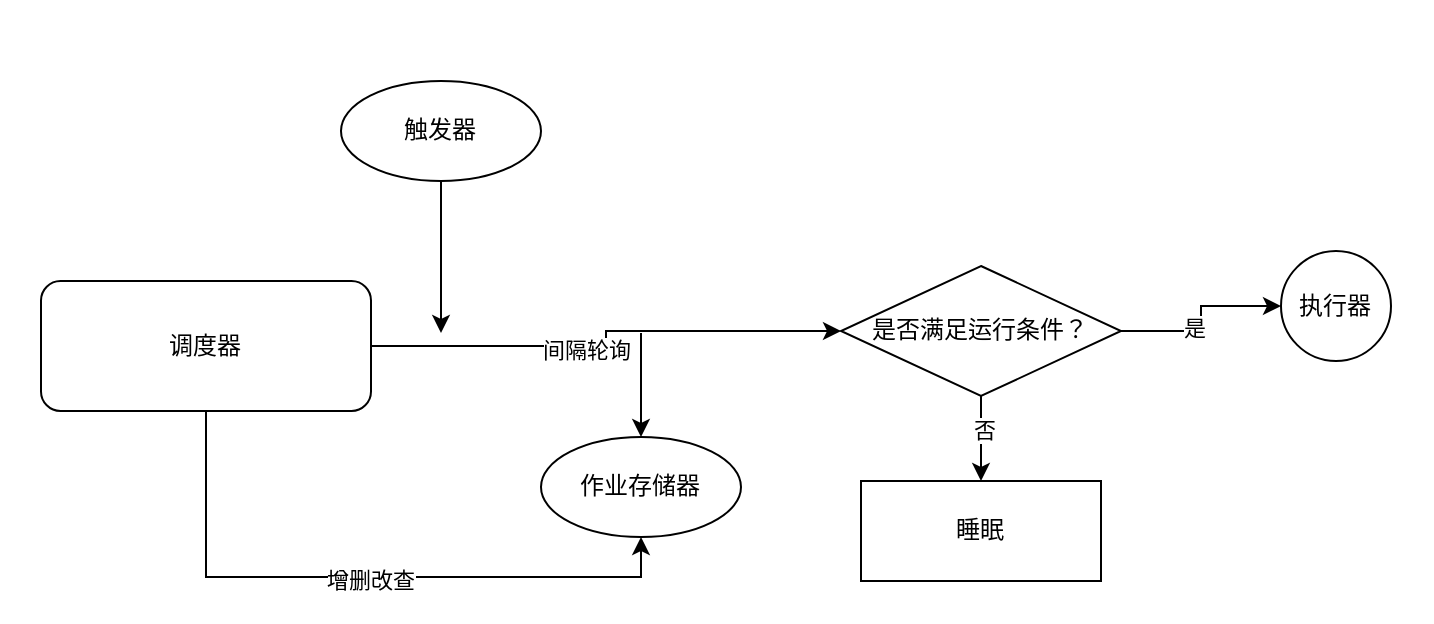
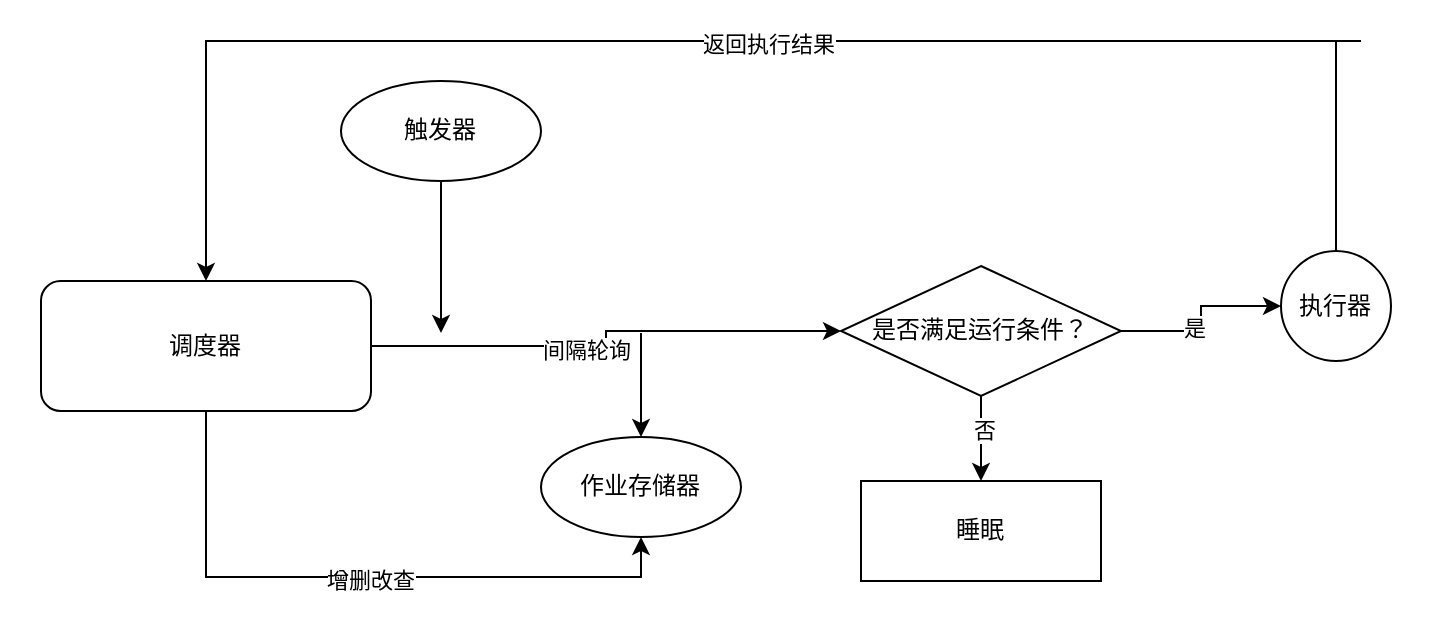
none -> (788, 41)
